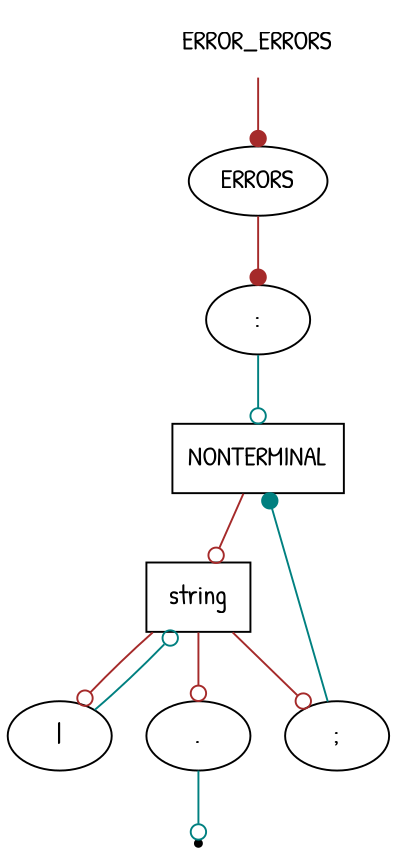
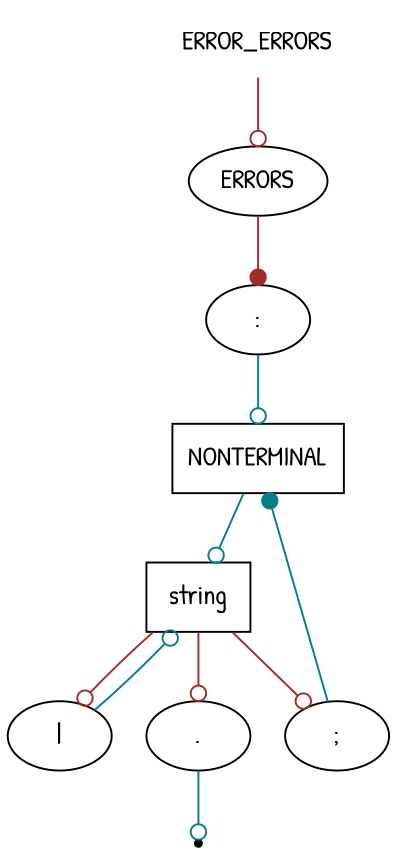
(258, 104) -> (258, 104)
(231, 521) -> (231, 521)
